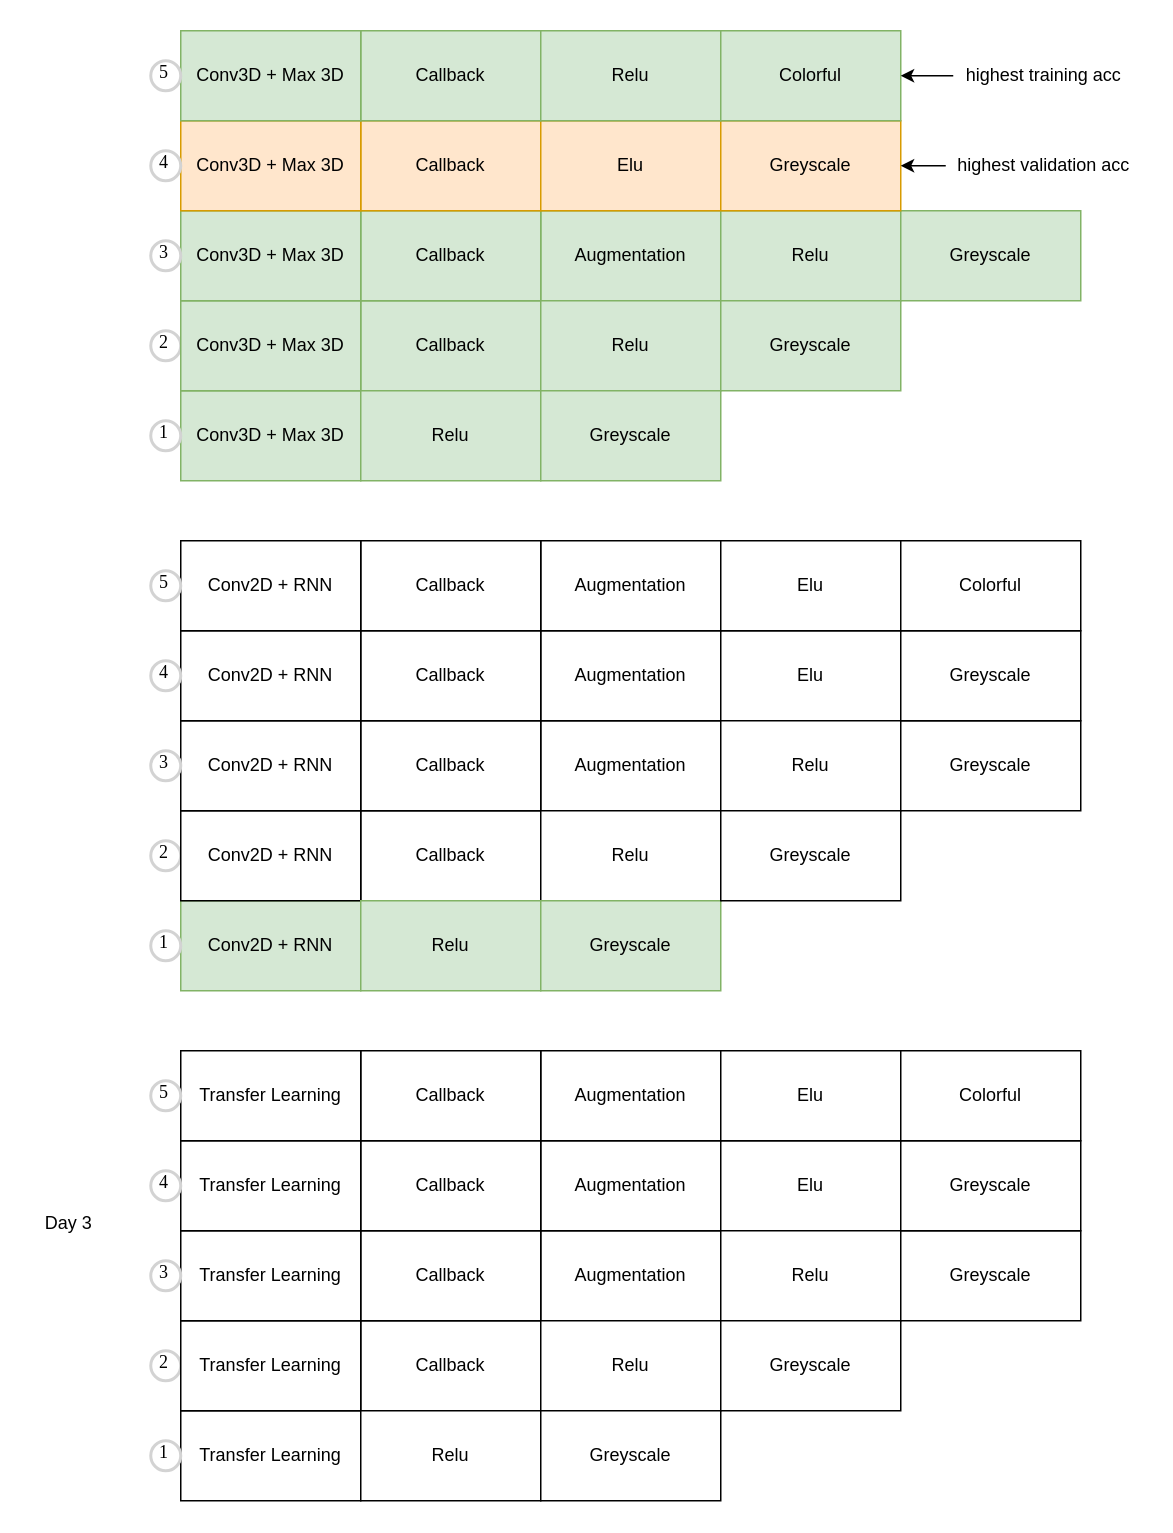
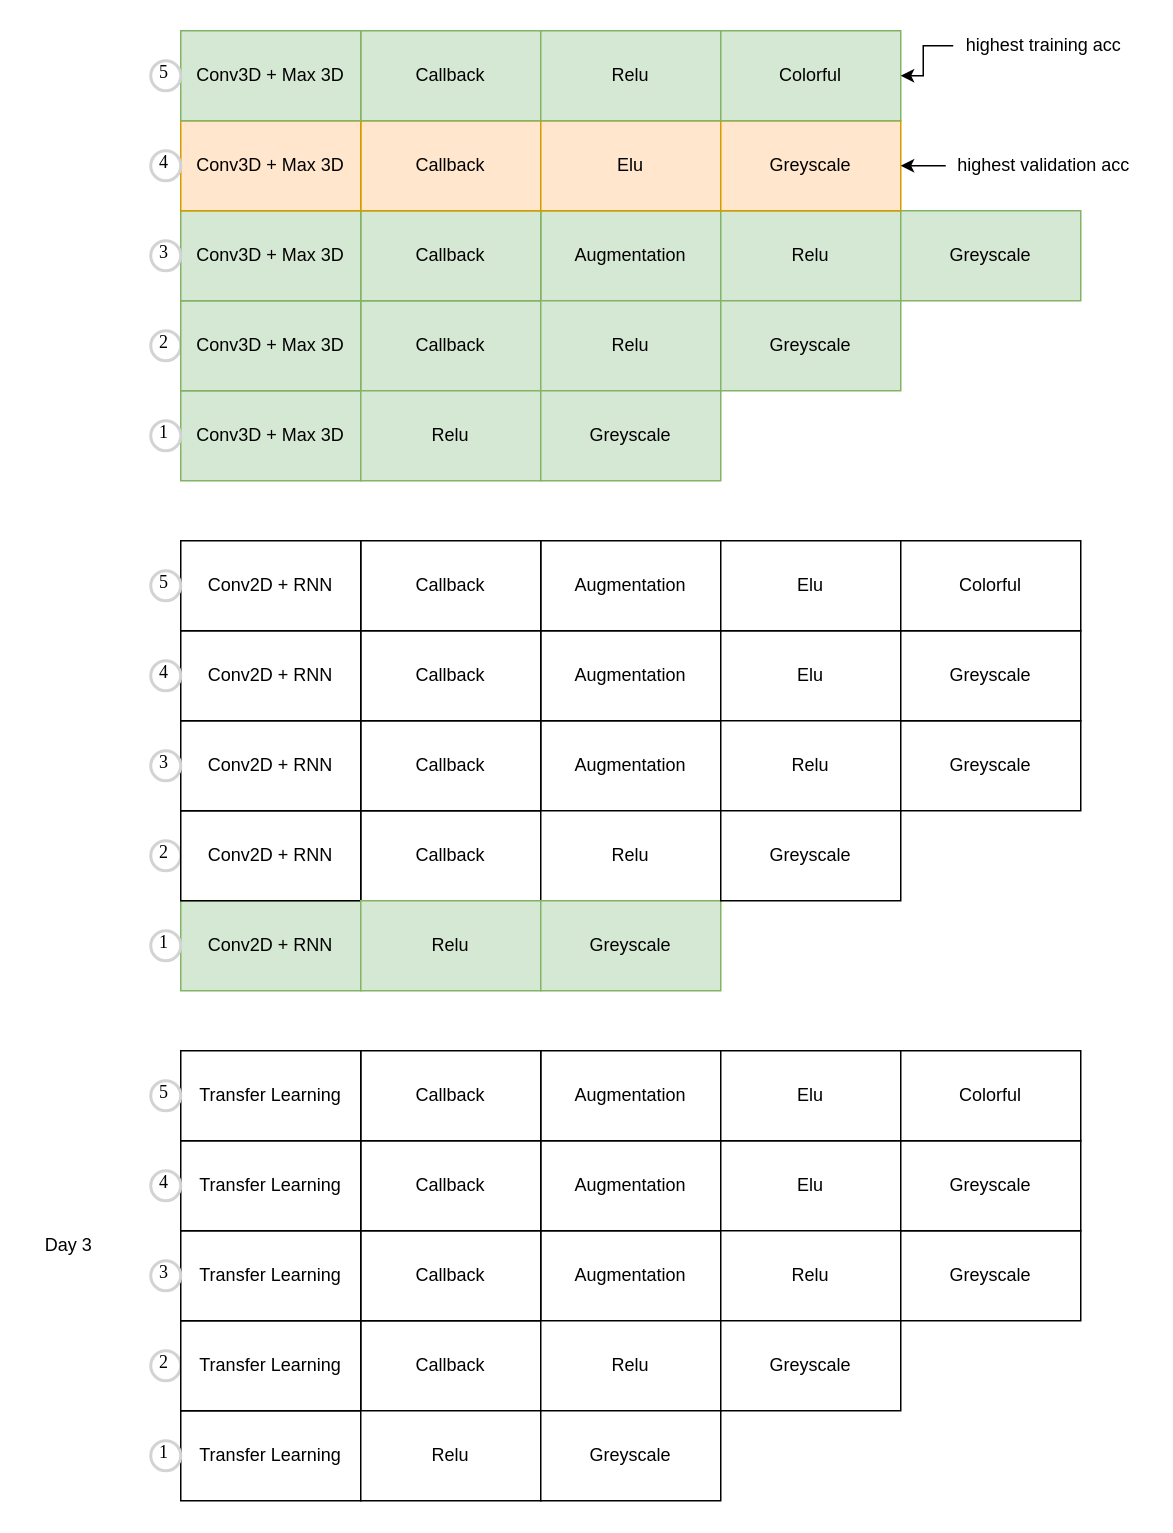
(1043, 76) -> (1043, 46)
(68, 1223) -> (68, 1246)
